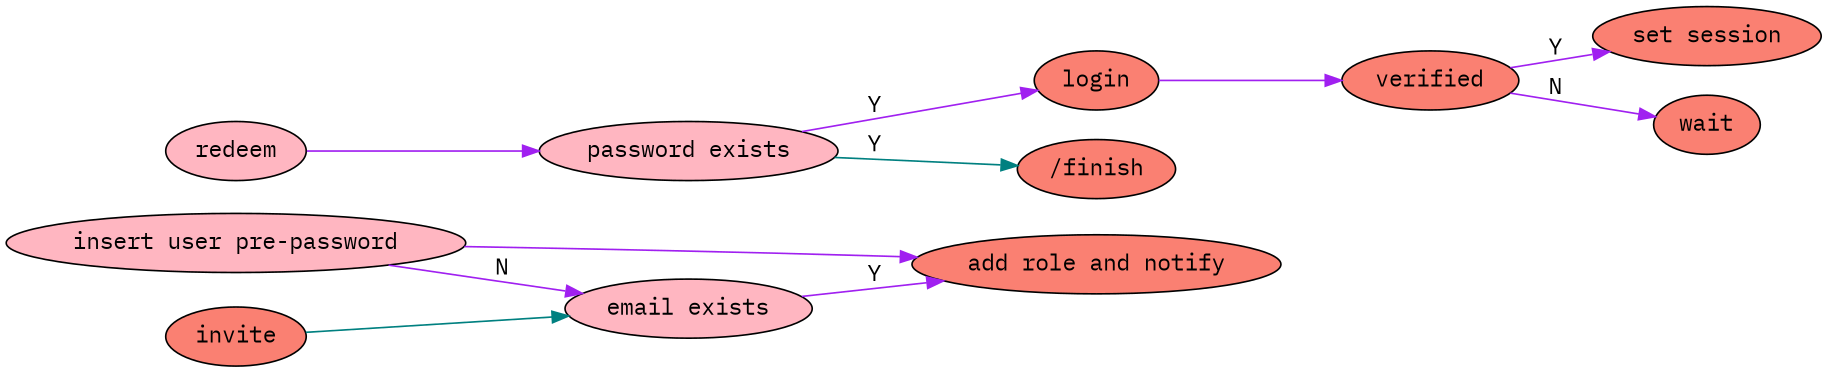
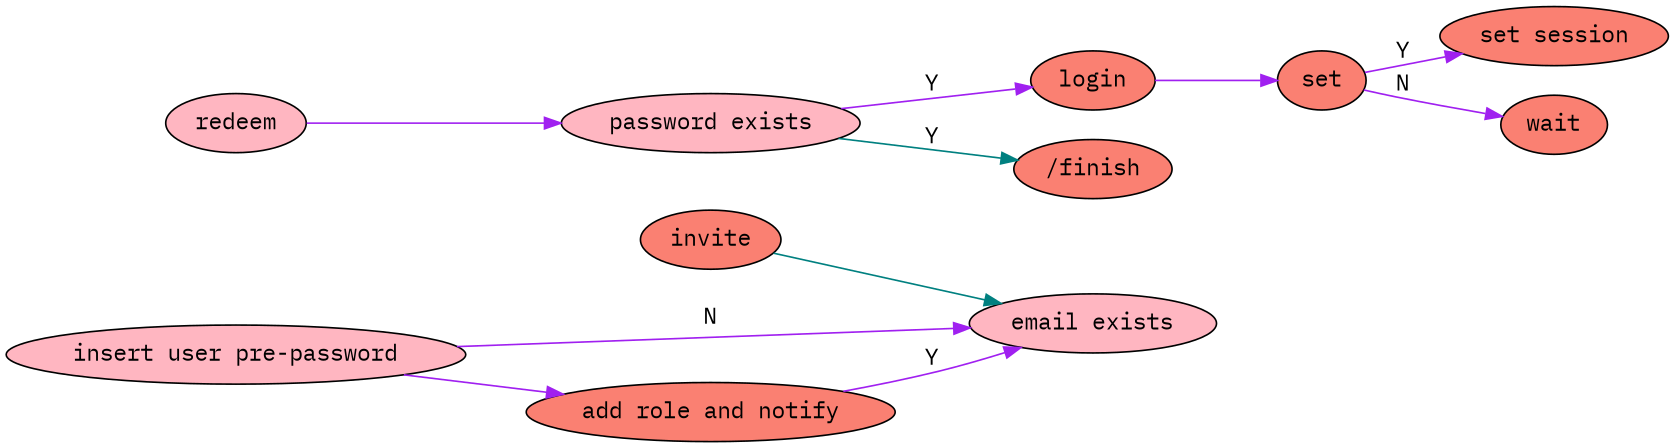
(1430, 80) -> (1322, 80)
(864, 290) -> (925, 375)
